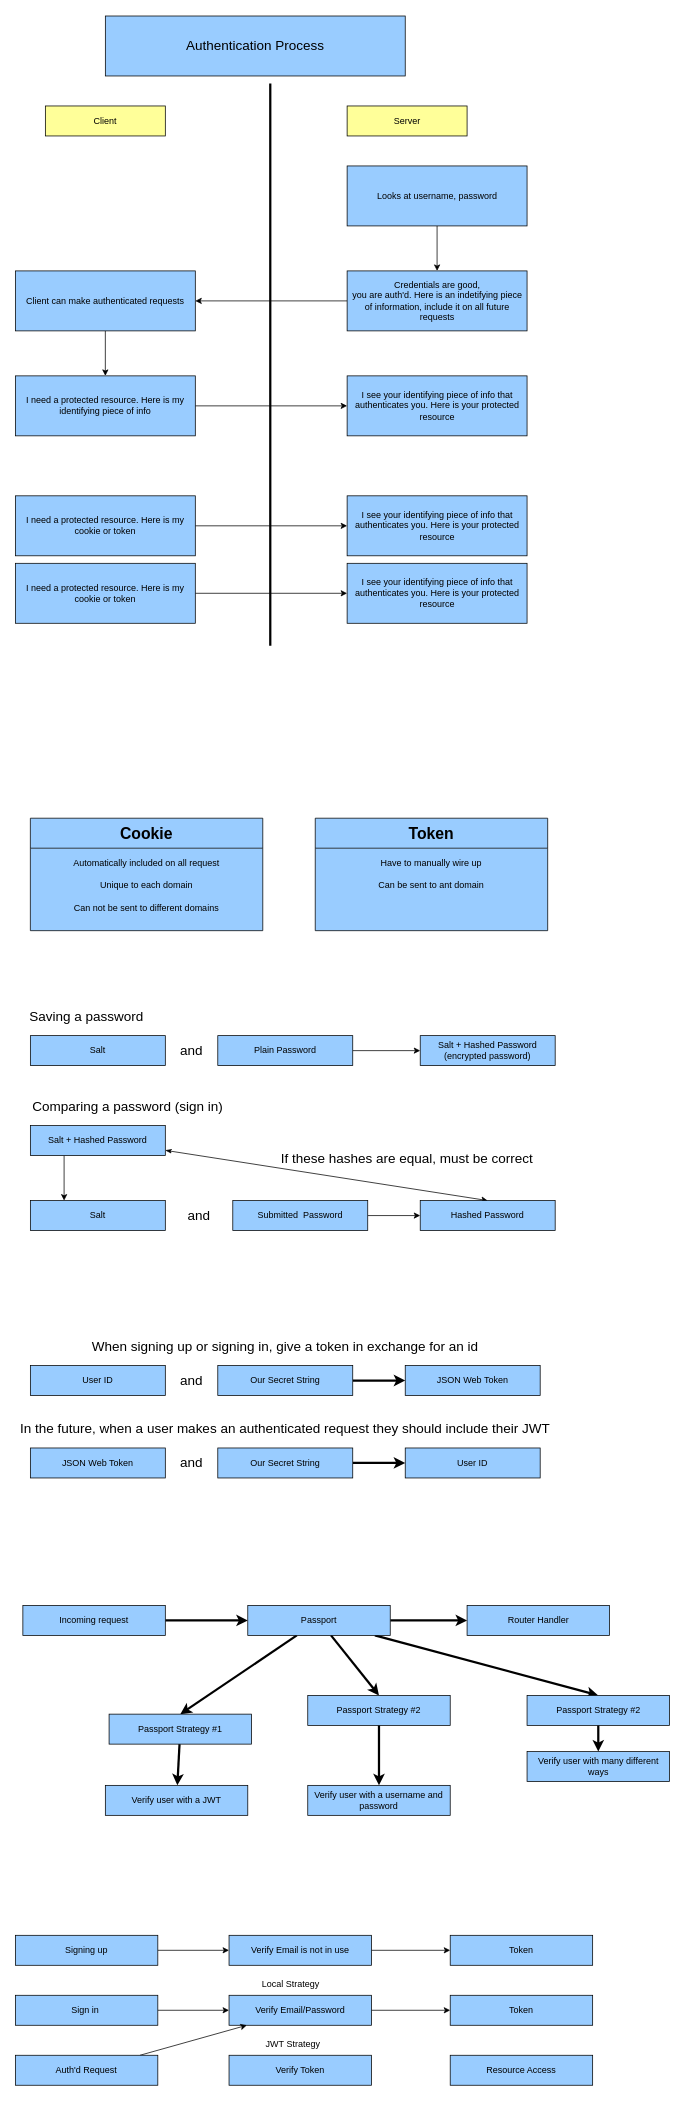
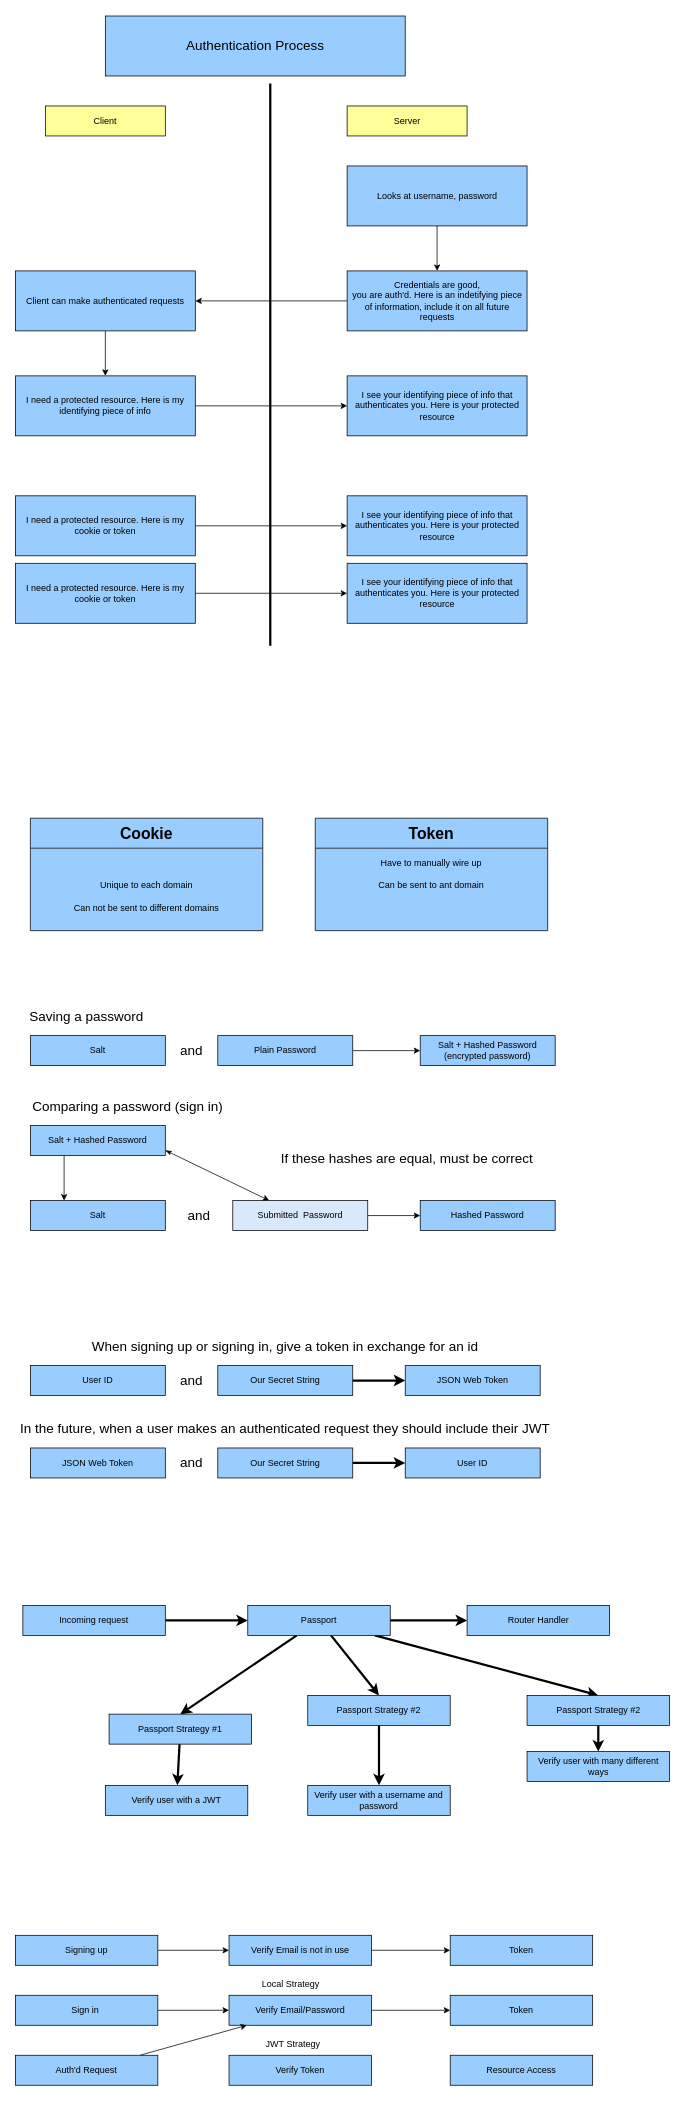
(147, 863) -> none
(327, 1175) -> (217, 1175)
(300, 1215) -> (300, 1215)
